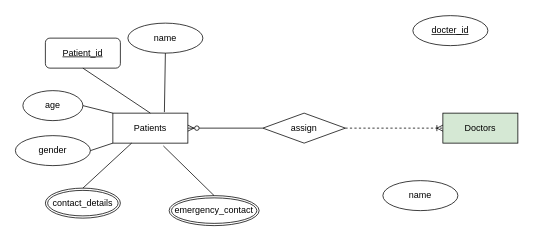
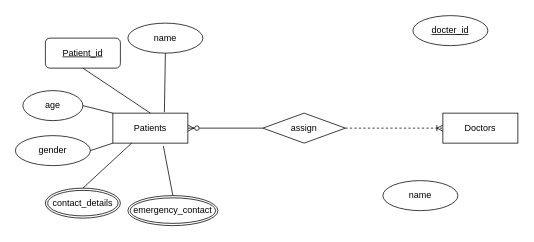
(480, 128) -> (480, 128)
(214, 210) -> (173, 210)
